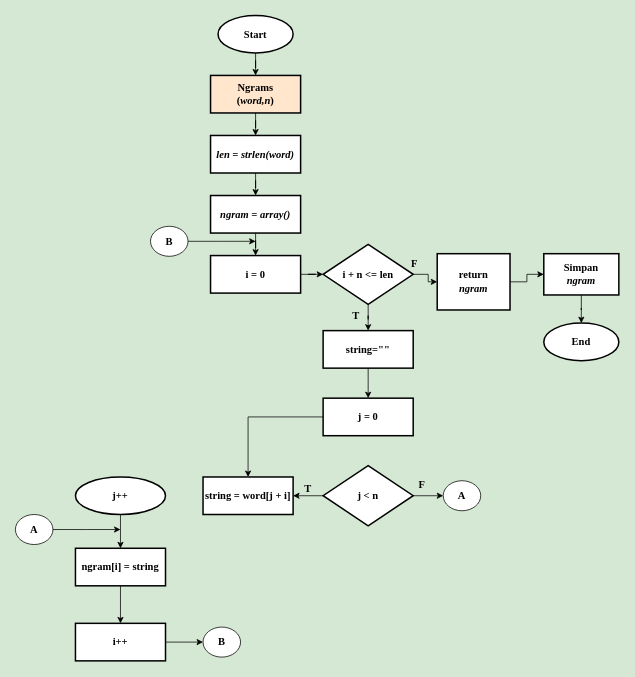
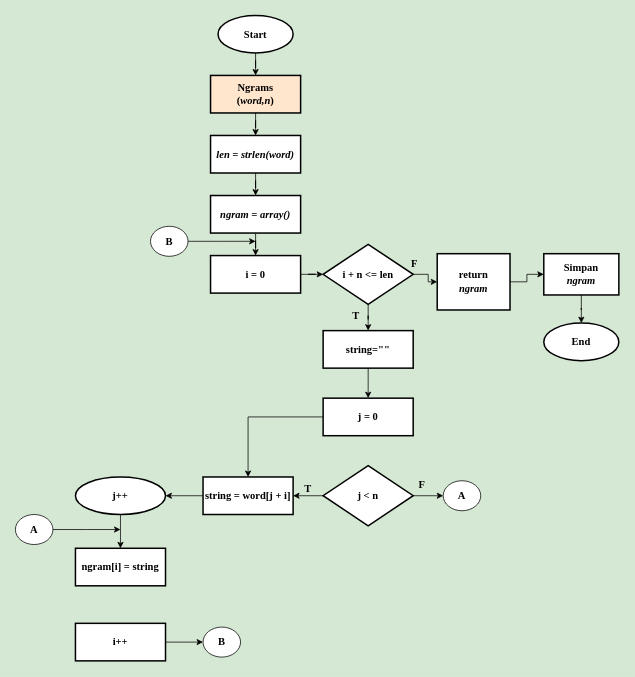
none -> (187, 495)
(120, 602) -> none
